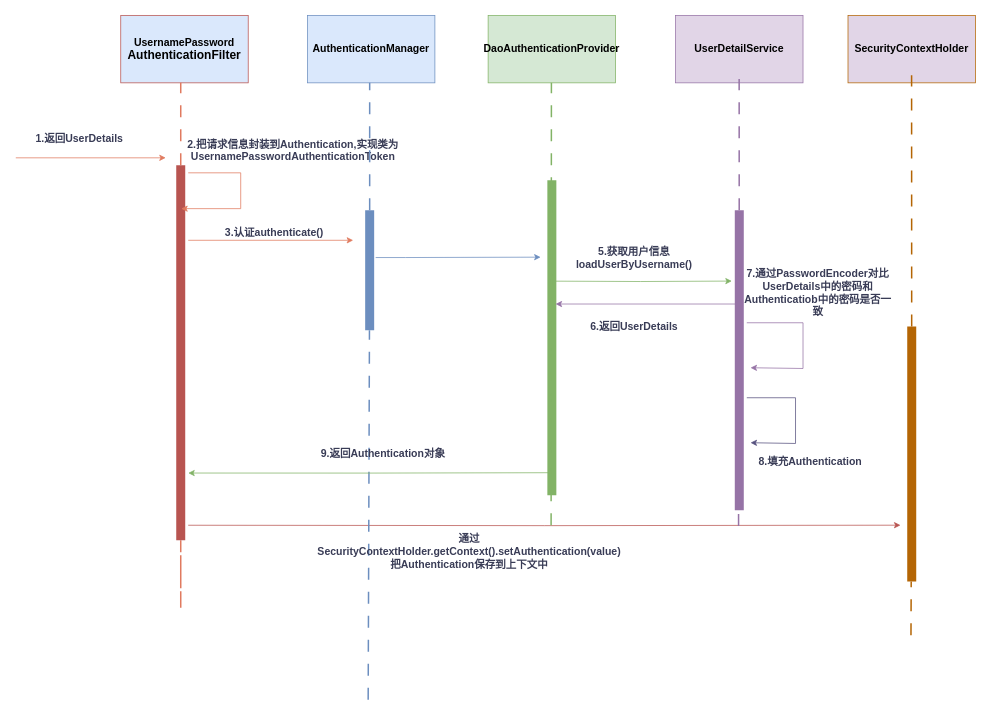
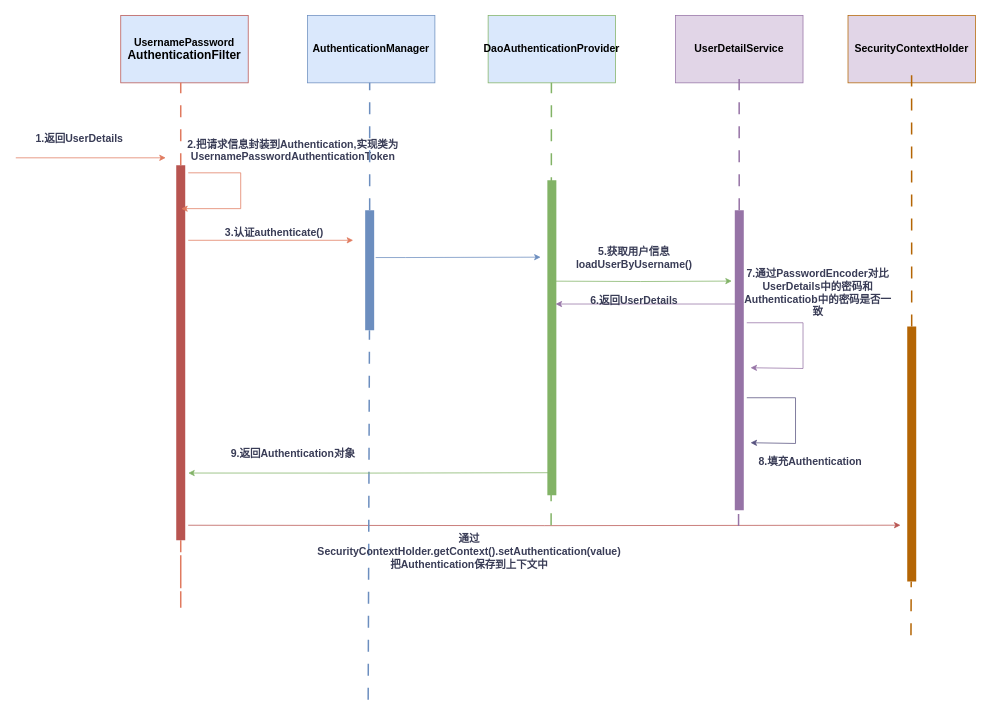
(552, 49) -> (552, 49)
(634, 327) -> (634, 300)
(383, 454) -> (293, 454)
